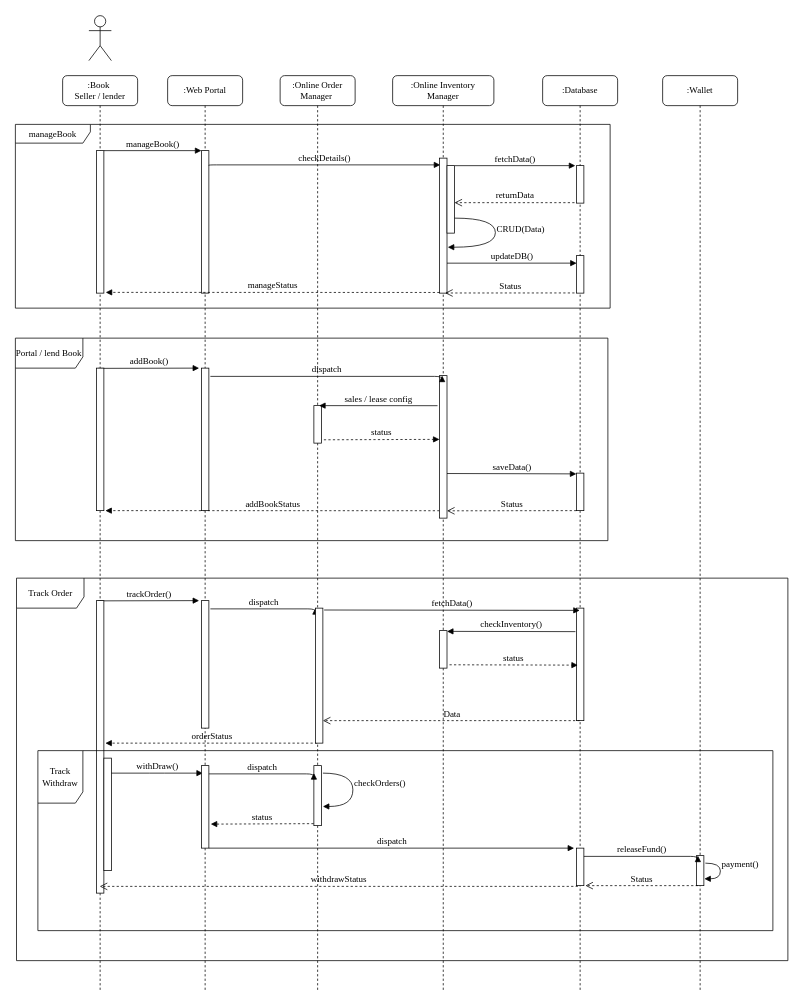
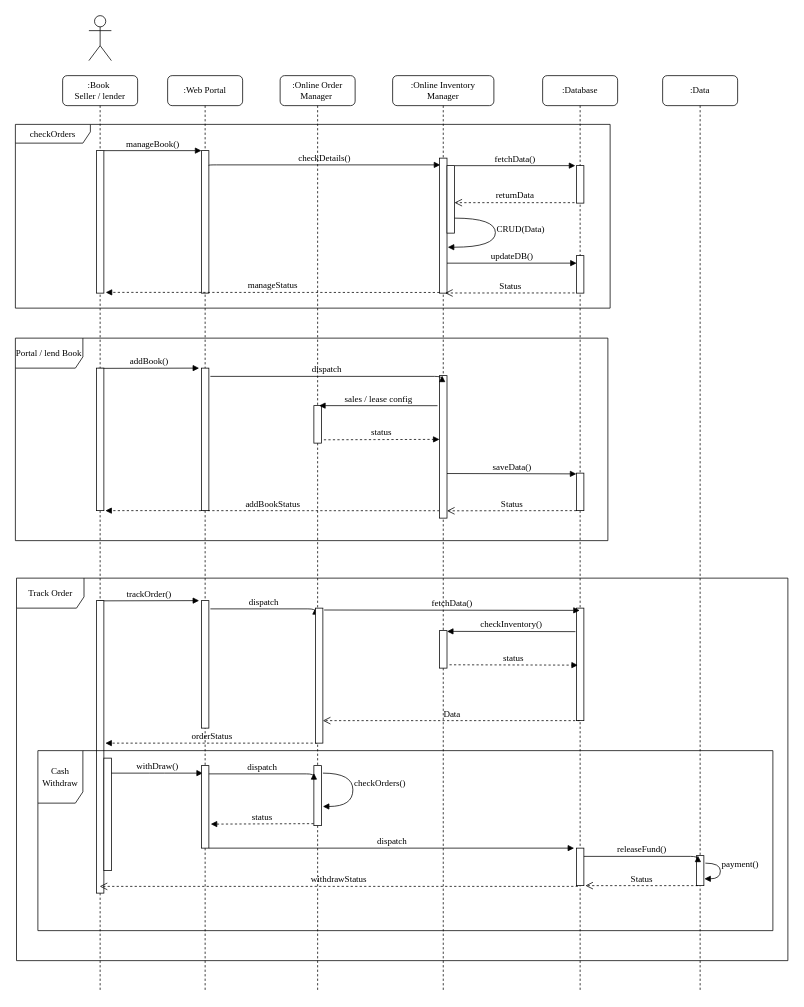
(700, 90) -> (700, 90)
(53, 134) -> (53, 134)
(60, 777) -> (60, 777)
